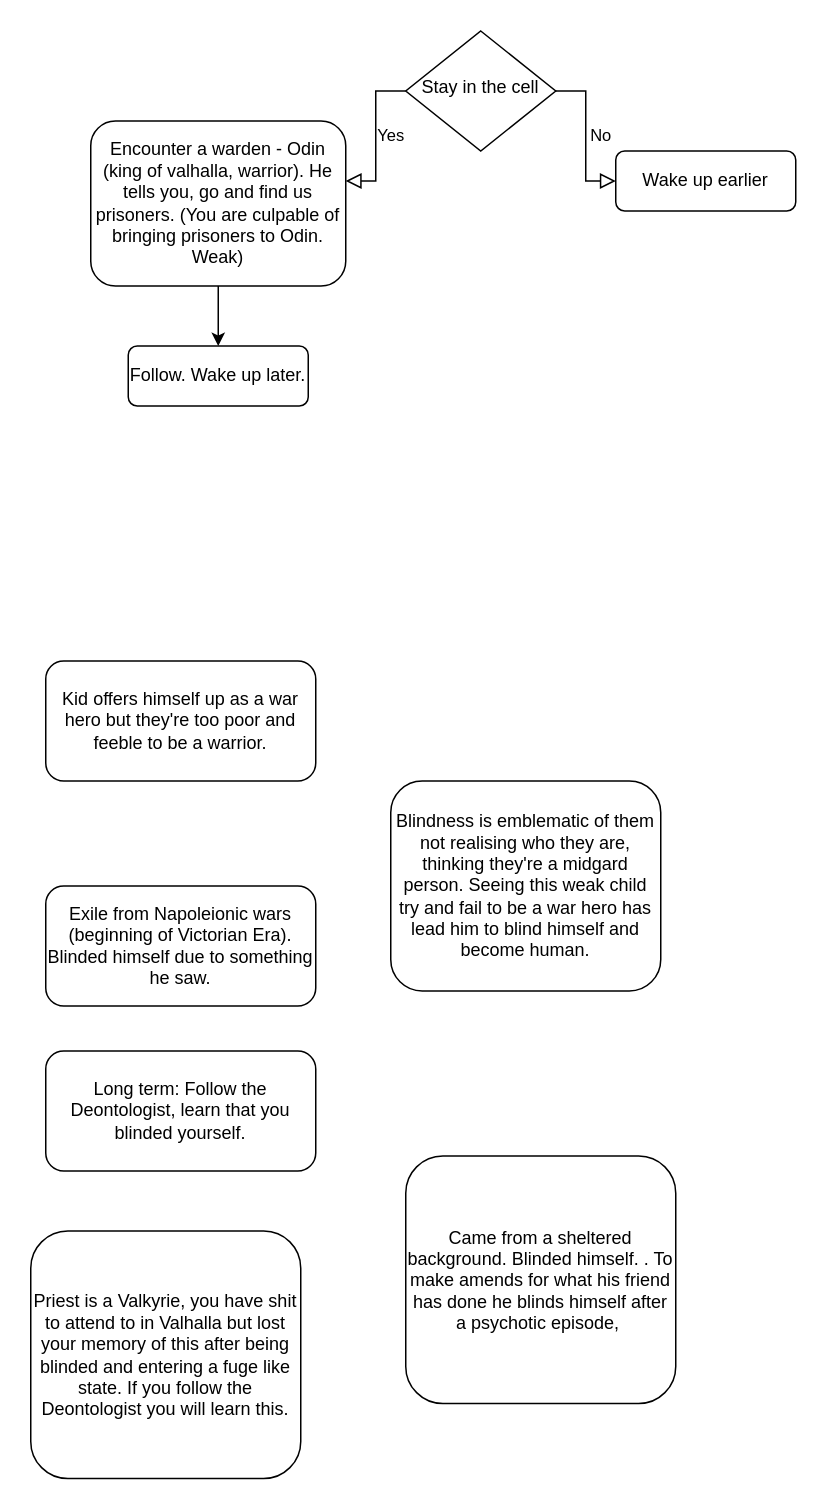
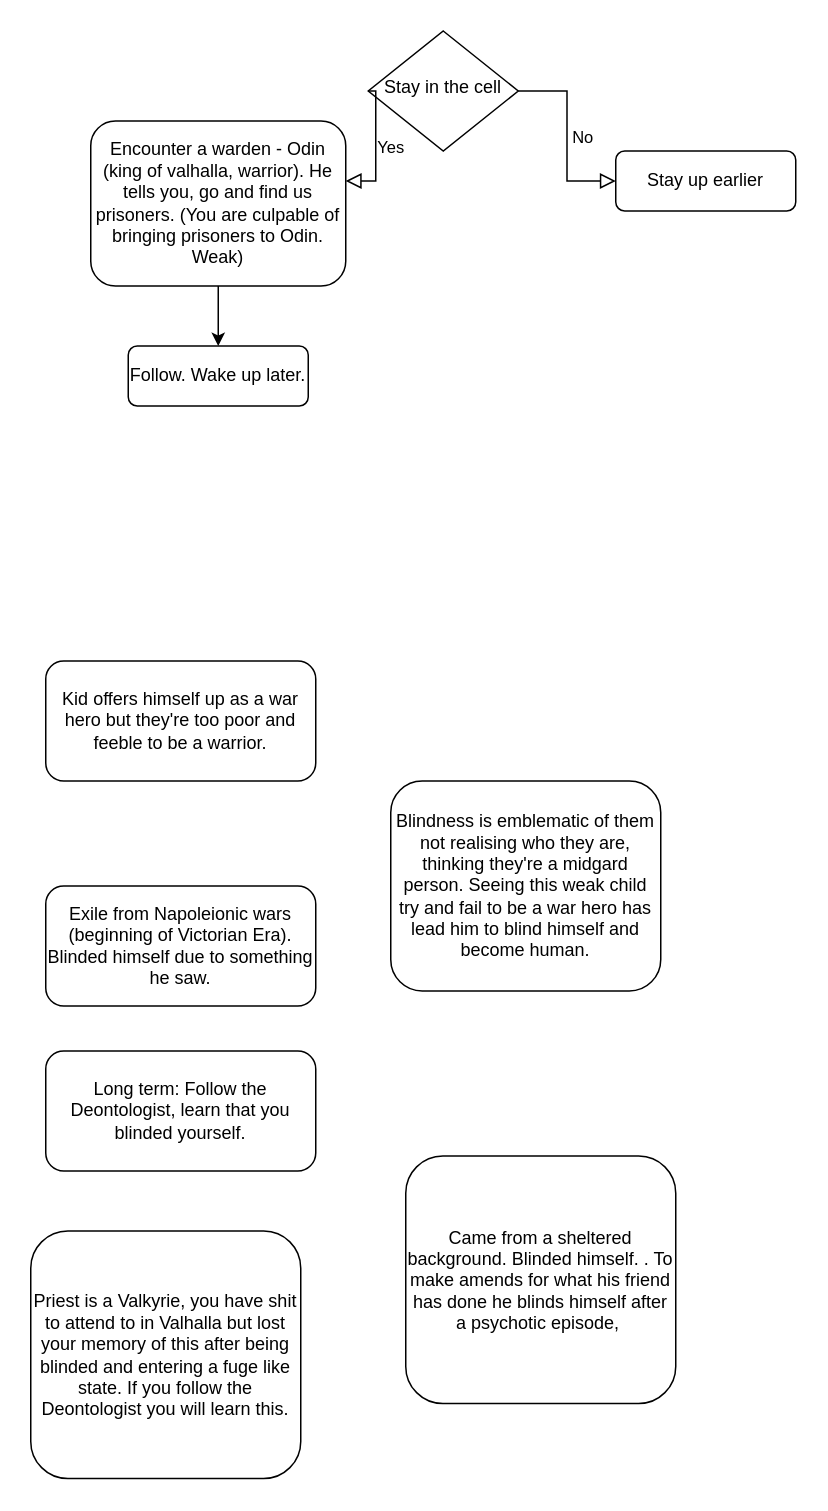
(481, 91) -> (443, 91)
(706, 181) -> (706, 181)
